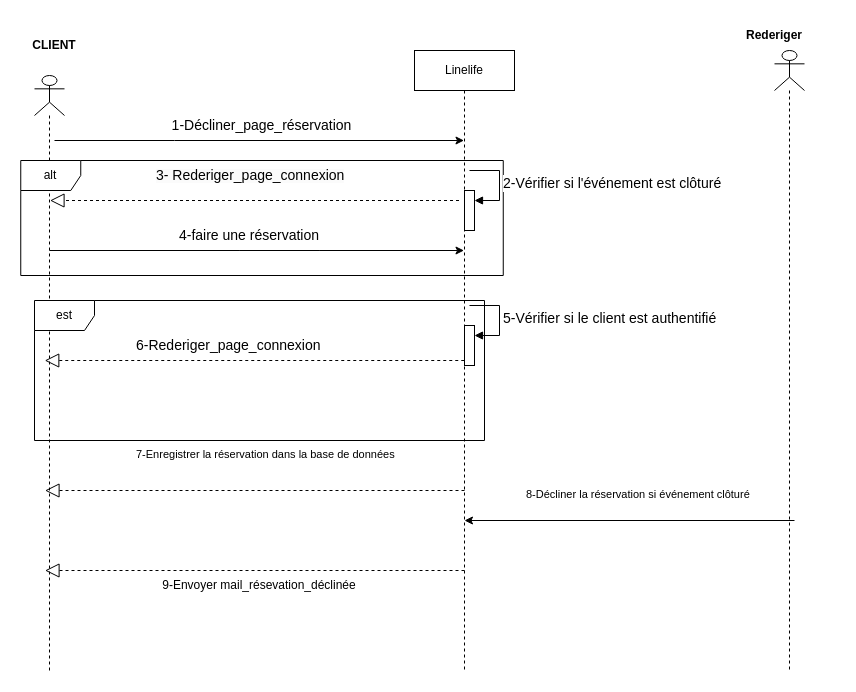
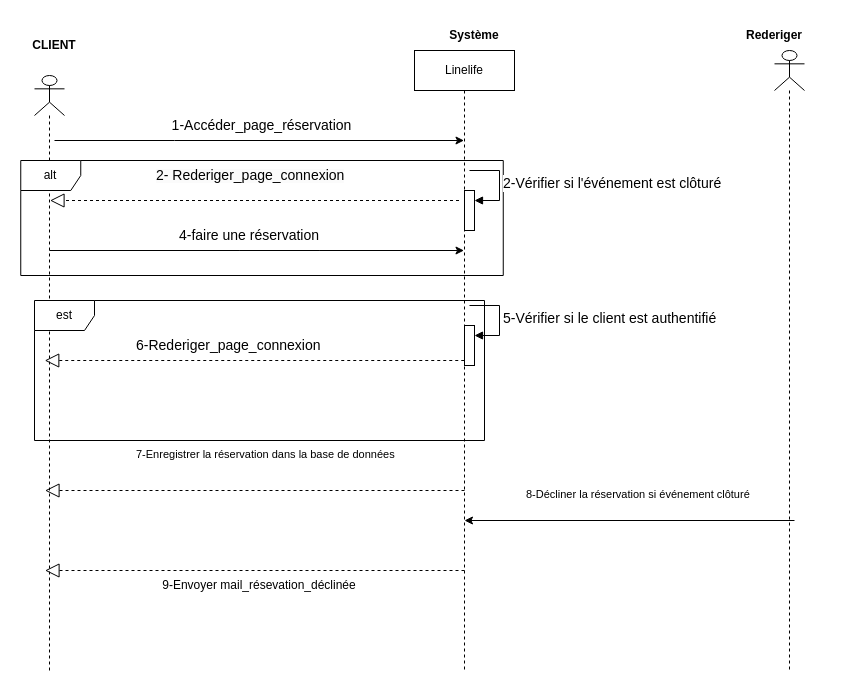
none -> (475, 36)
(262, 126) -> (262, 126)
(243, 175) -> (243, 175)
